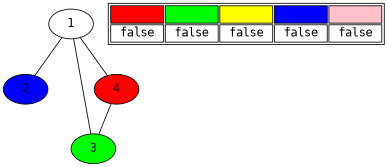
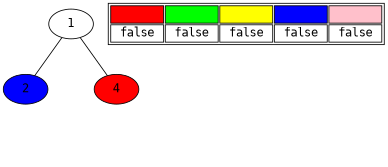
(93, 149) -> none
